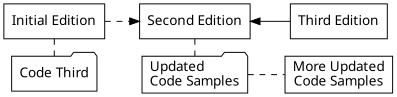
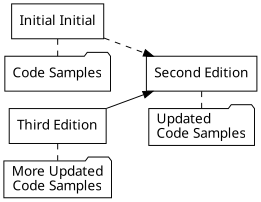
(54, 21) -> (58, 21)
(54, 74) -> (58, 74)
(266, 75) -> (58, 152)
(339, 75) -> (58, 179)
